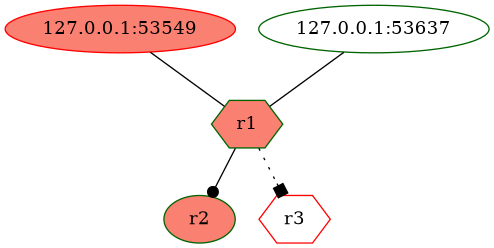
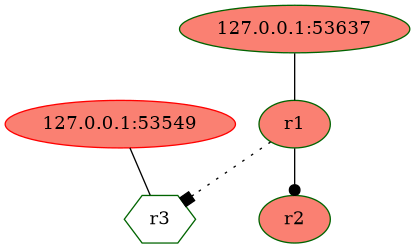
(374, 29) -> (295, 29)
(187, 79) -> (140, 171)
(247, 124) -> (295, 124)
(295, 219) -> (160, 219)
